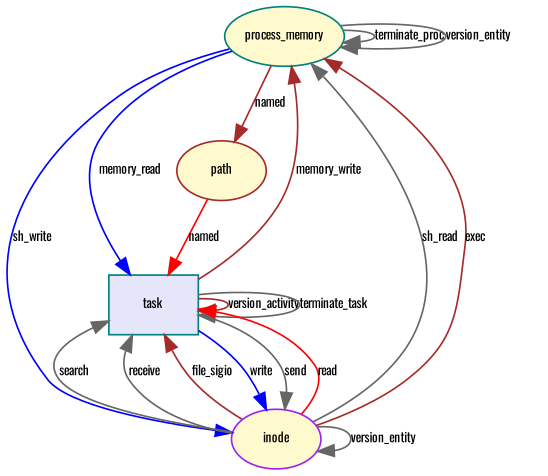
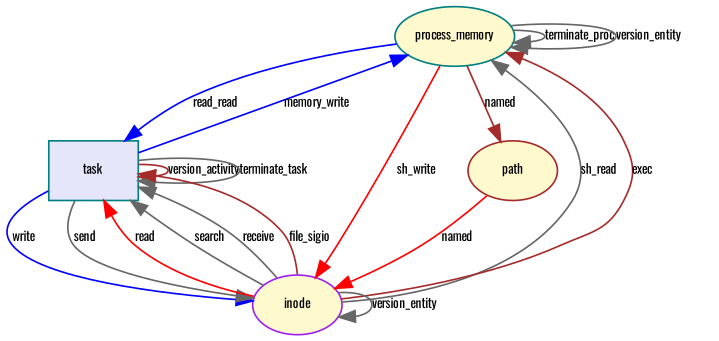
(130, 171) -> (216, 104)
(282, 198) -> (265, 107)
(192, 230) -> (423, 245)
(10, 251) -> (384, 166)
